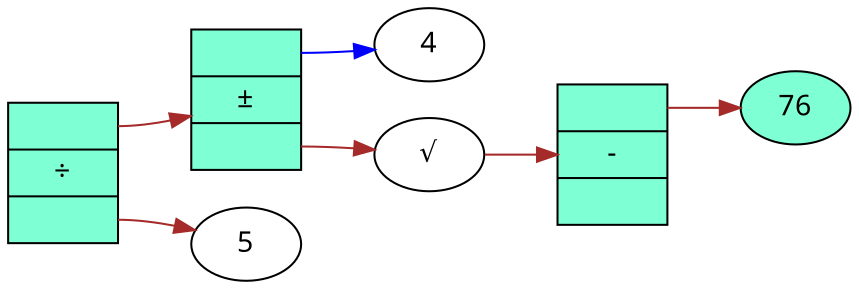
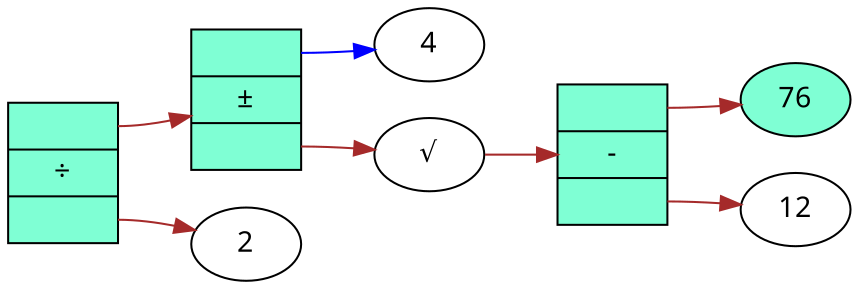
none -> (796, 210)
(246, 244) -> (246, 244)
